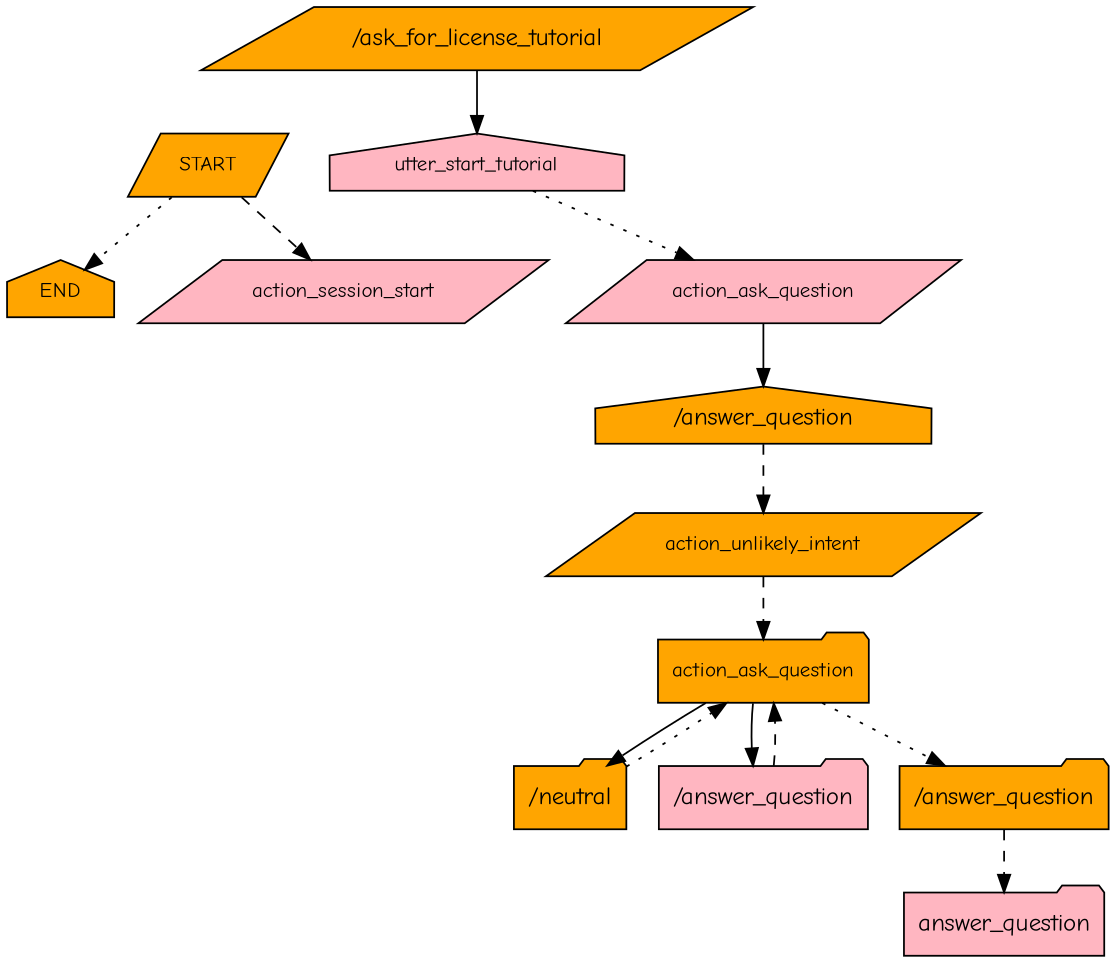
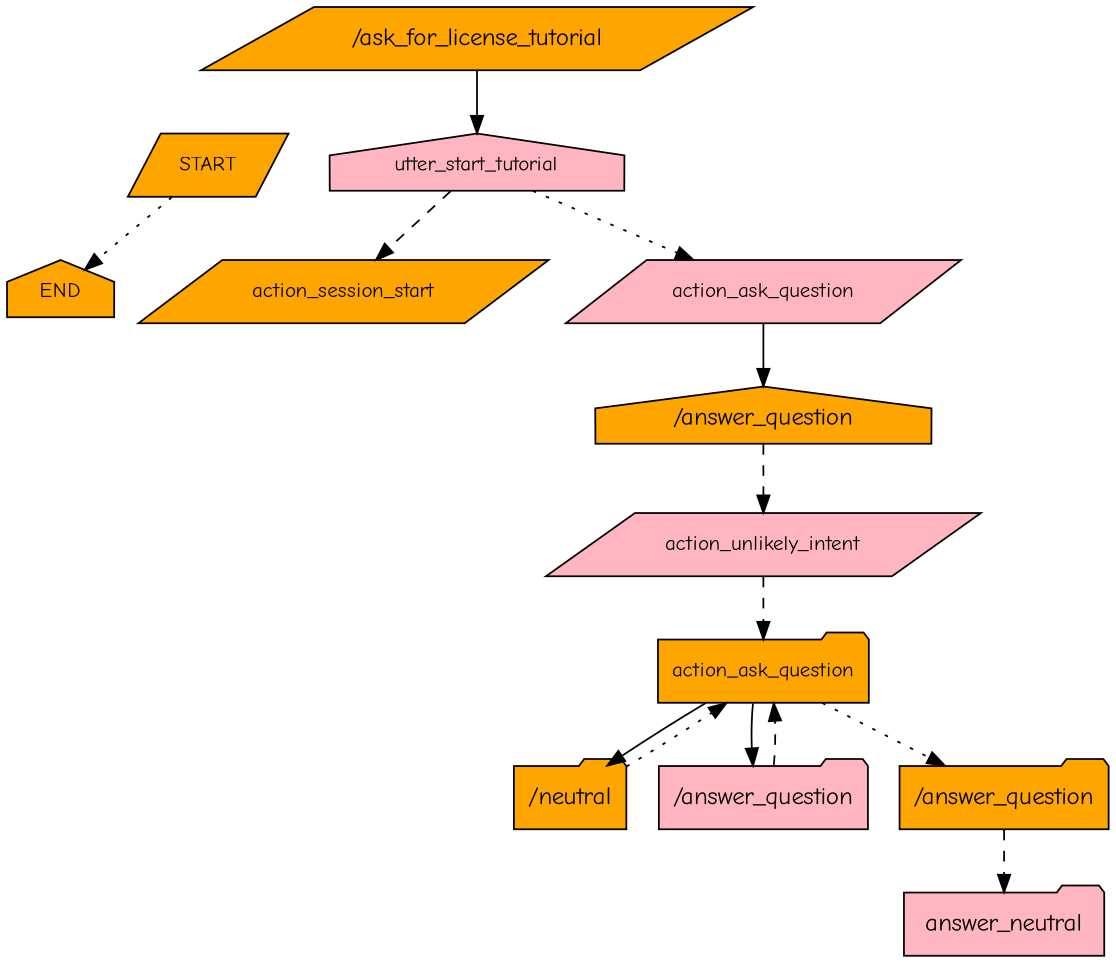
(269, 222) -> (420, 220)
(343, 292) -> (343, 292)
(763, 545) -> (763, 545)
(1004, 924) -> (1004, 924)
